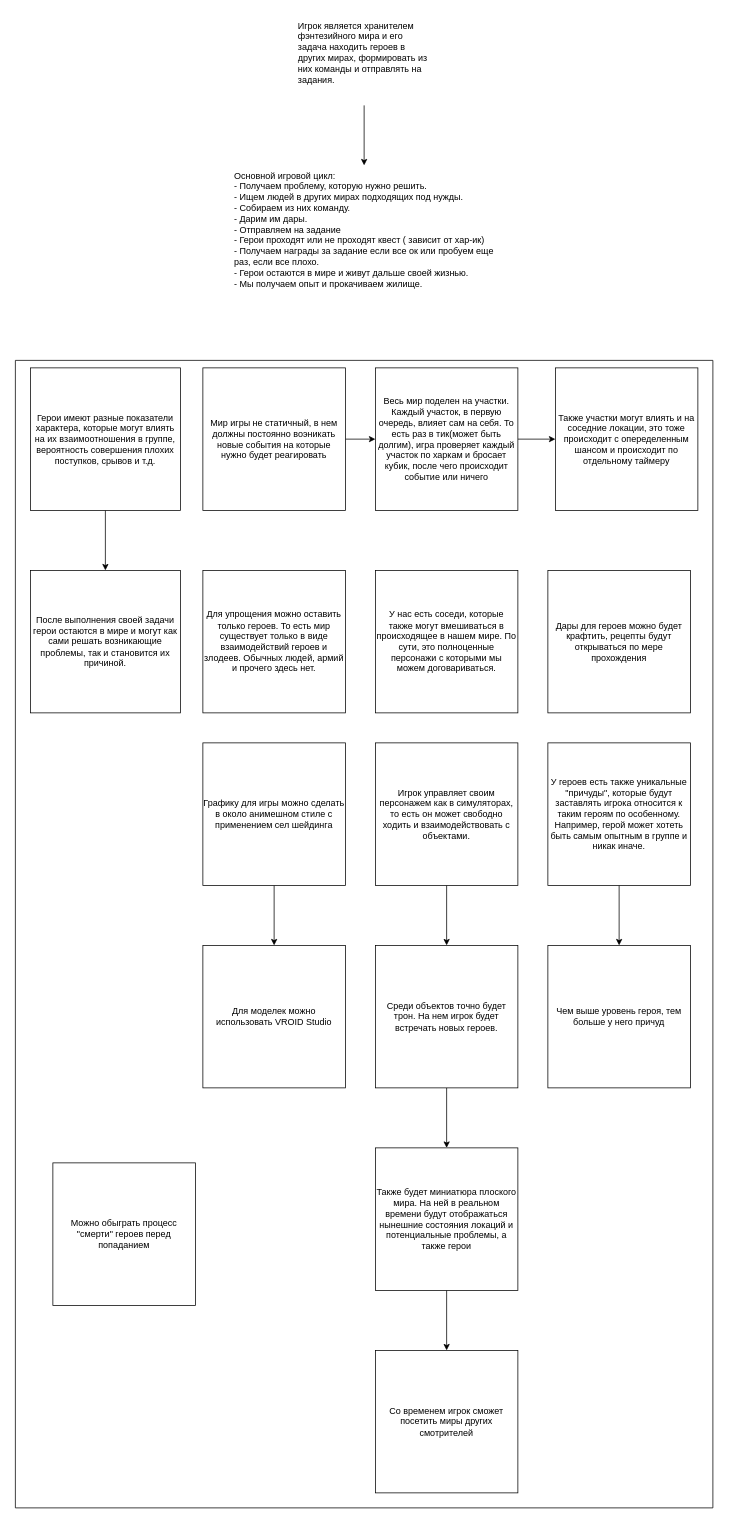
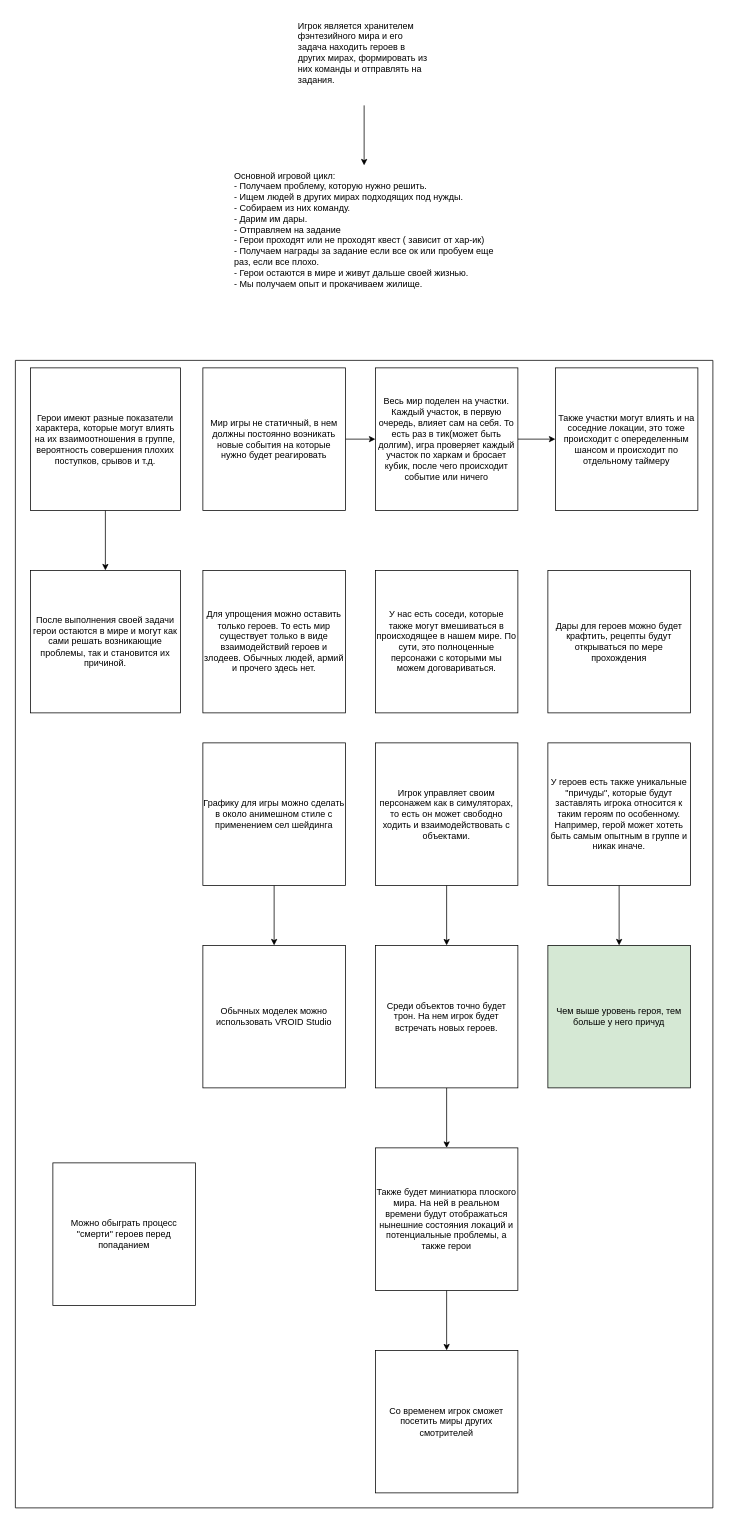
(274, 1017) -> (274, 1017)
(619, 1017) -> (619, 1017)
